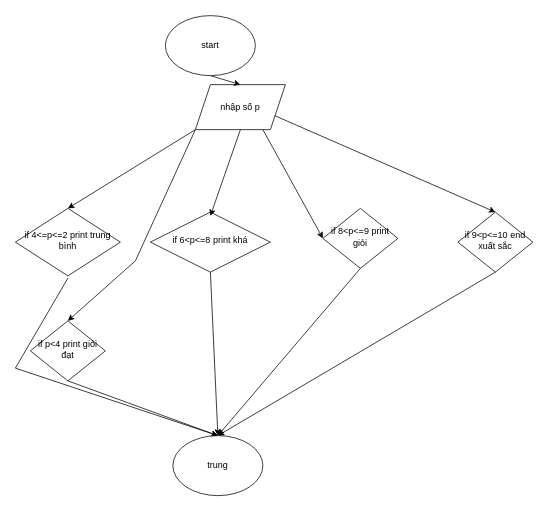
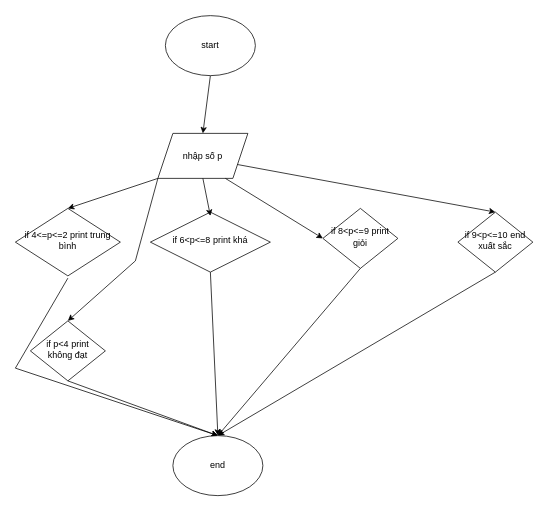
(240, 107) -> (203, 156)
(68, 349) -> (68, 349)
(218, 465) -> (218, 465)
